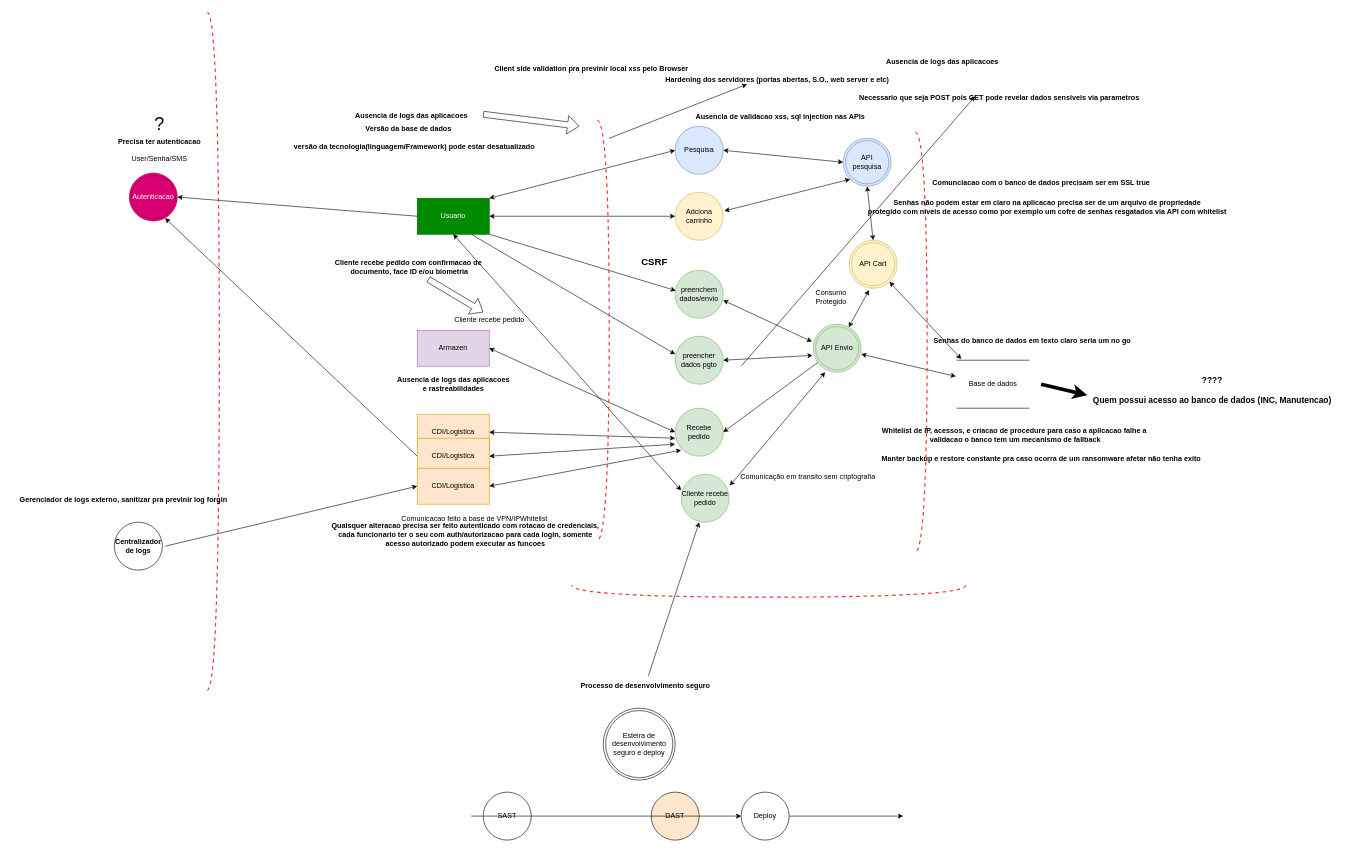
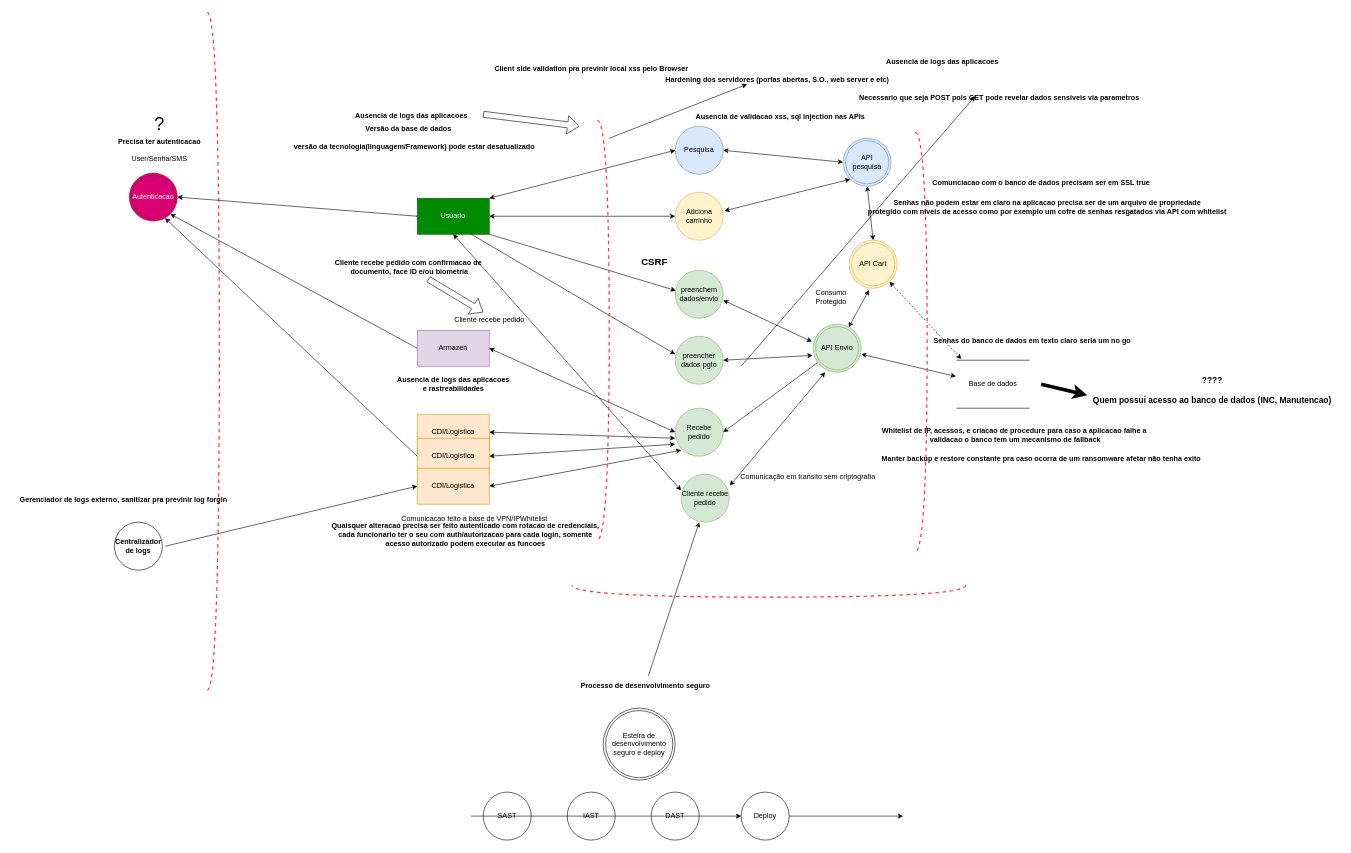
none -> (294, 281)
(925, 319) -> (925, 319)
none -> (591, 816)
(675, 816) -> (675, 816)
